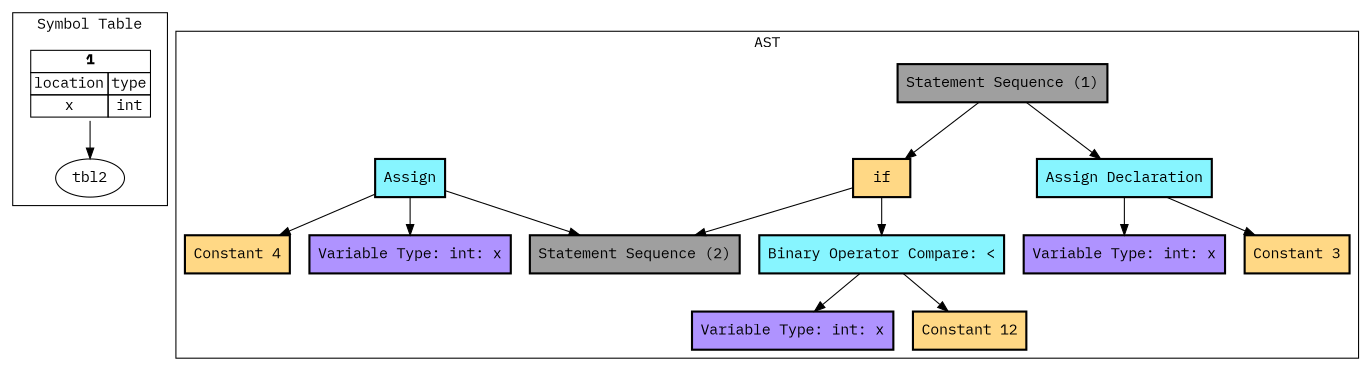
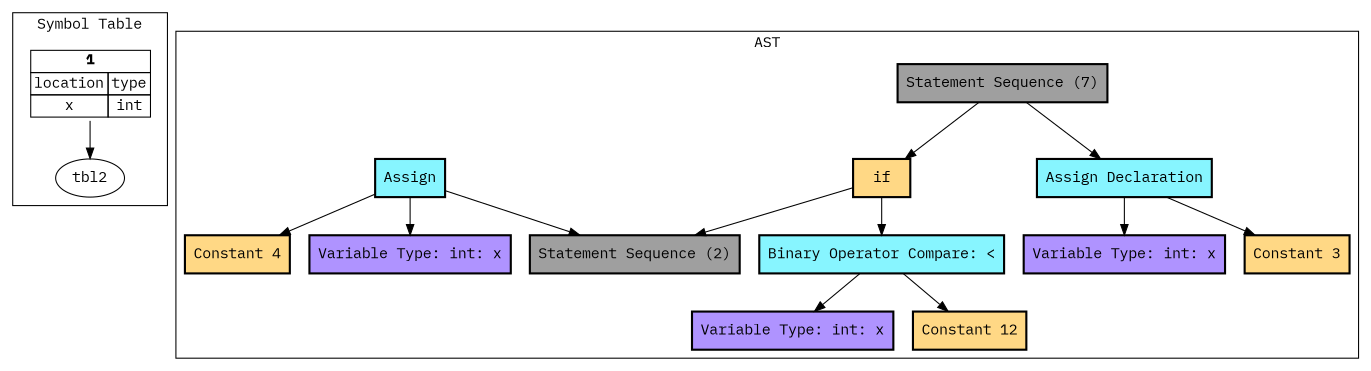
(1002, 83) -> (1002, 83)
